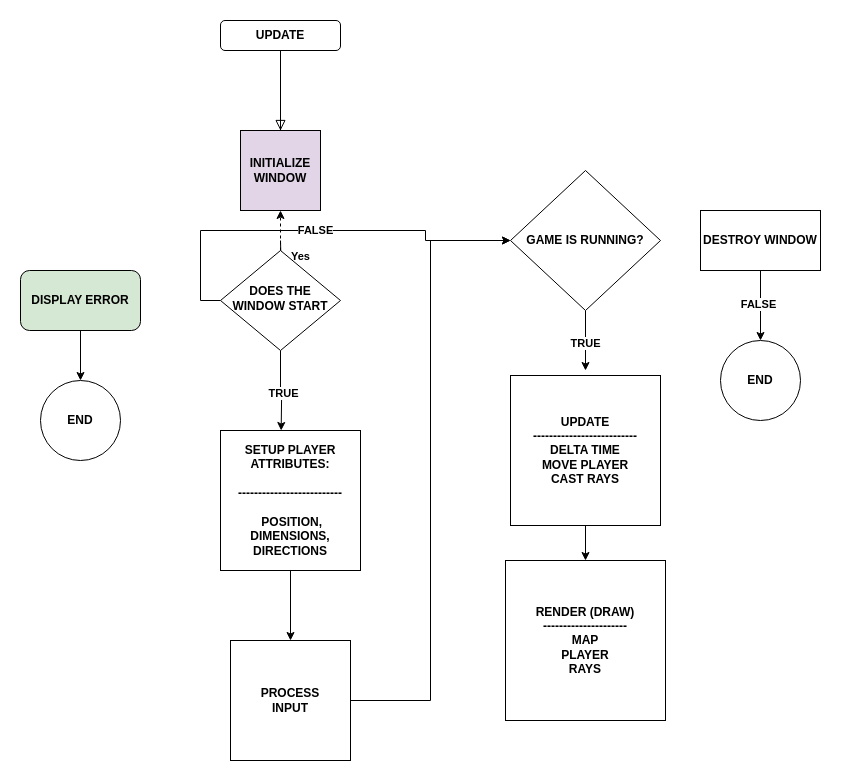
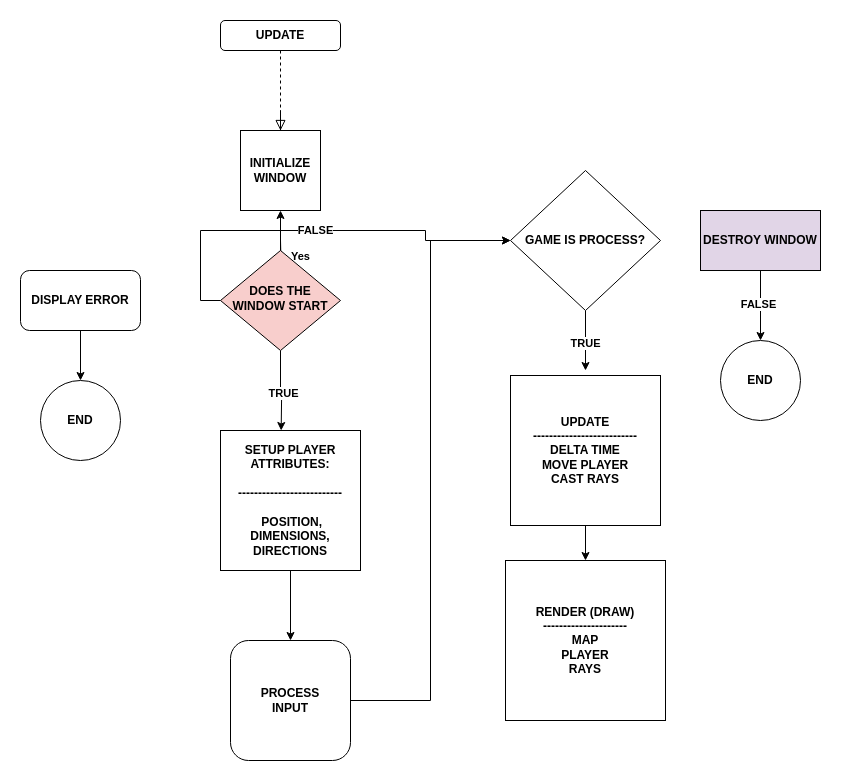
(281, 80) -> (281, 80)
(281, 171) -> (281, 171)
(281, 228) -> (281, 228)
(586, 241) -> (586, 241)
(761, 241) -> (761, 241)
(81, 301) -> (81, 301)
(281, 301) -> (281, 301)
(291, 701) -> (291, 701)
